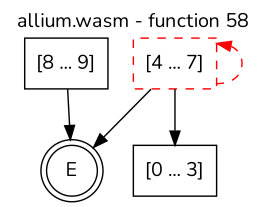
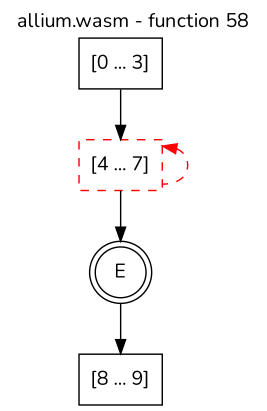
(69, 107) -> (121, 321)
(175, 110) -> (121, 107)
